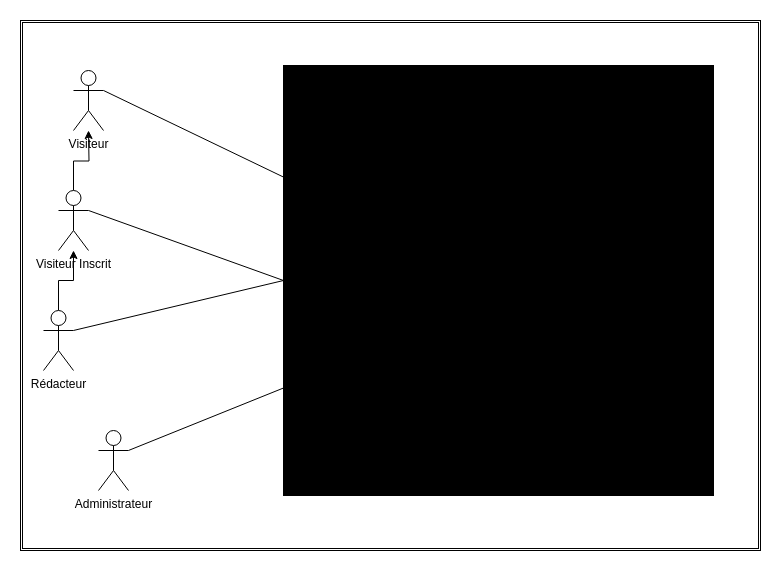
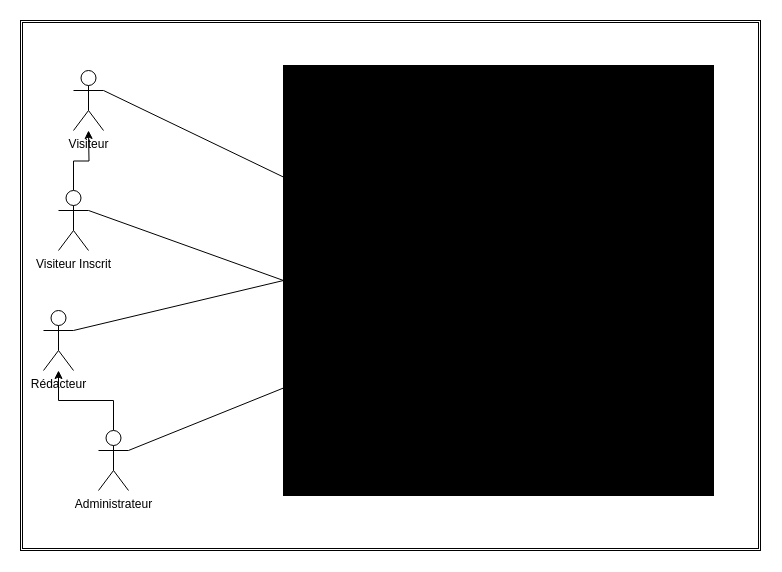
(63, 281) -> none
none -> (90, 401)
